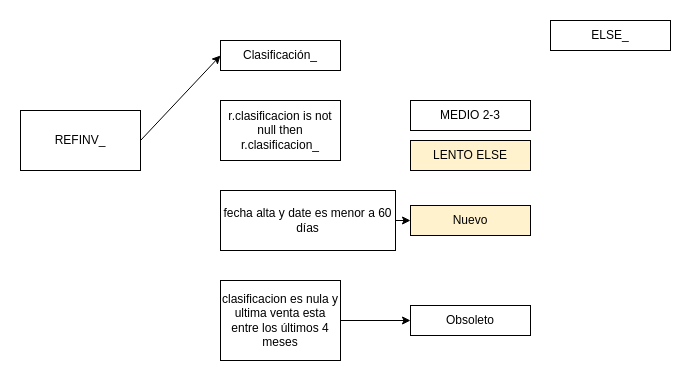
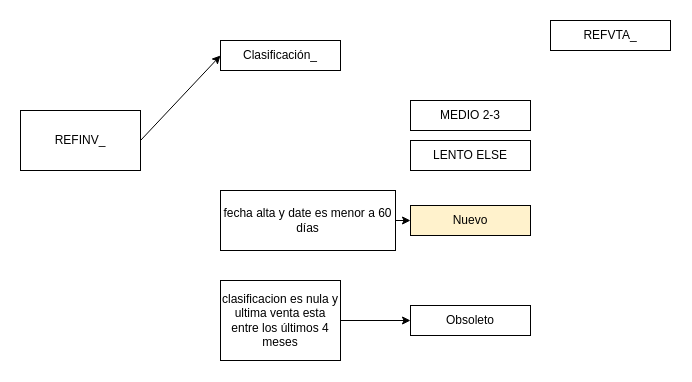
(611, 36) -> (611, 36)
(281, 131) -> none
(471, 156) -> (471, 156)
